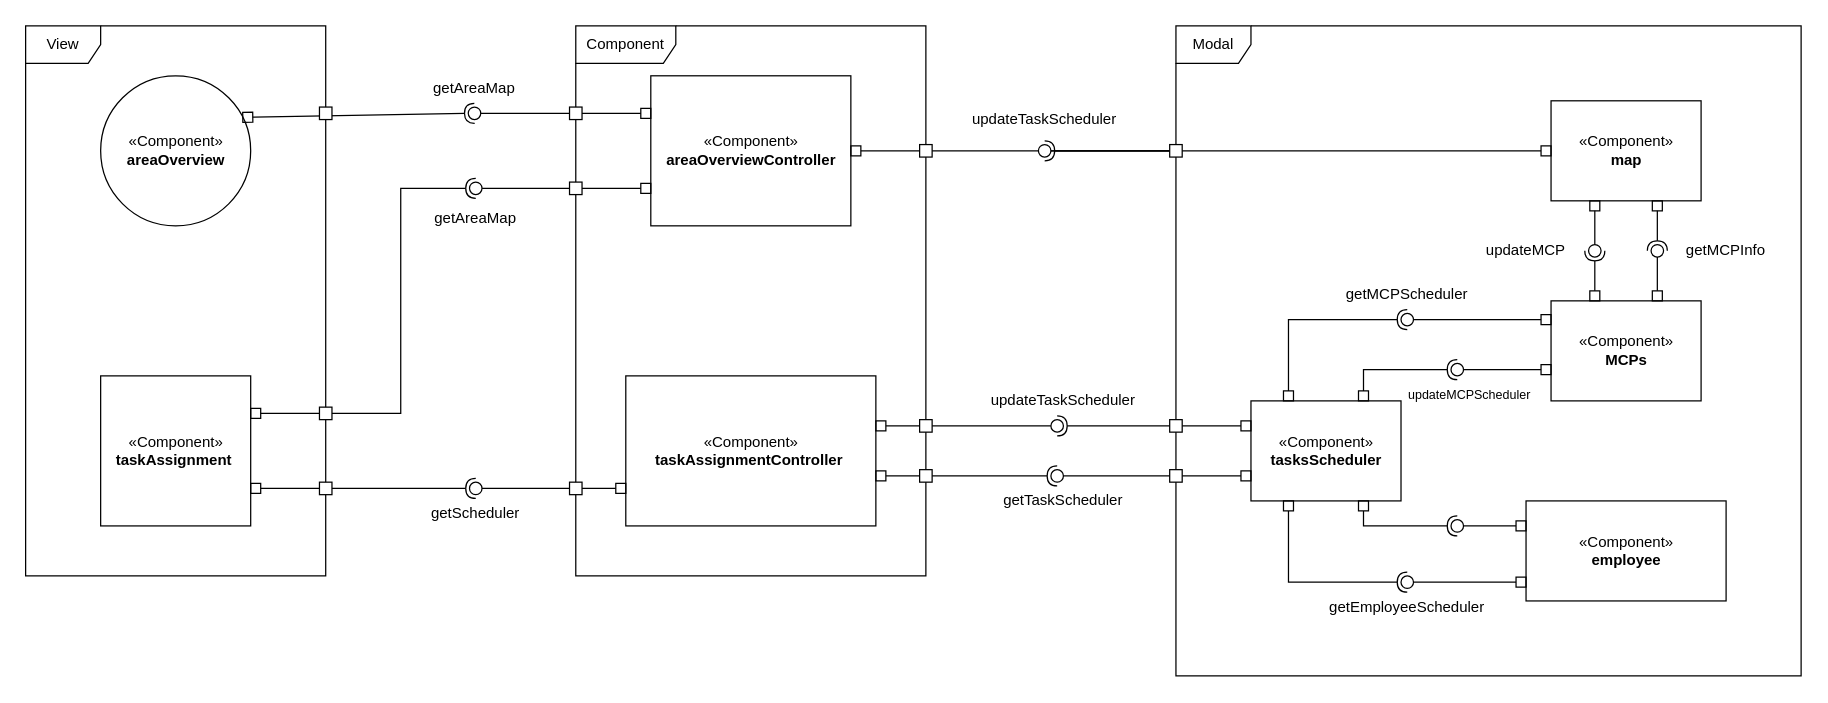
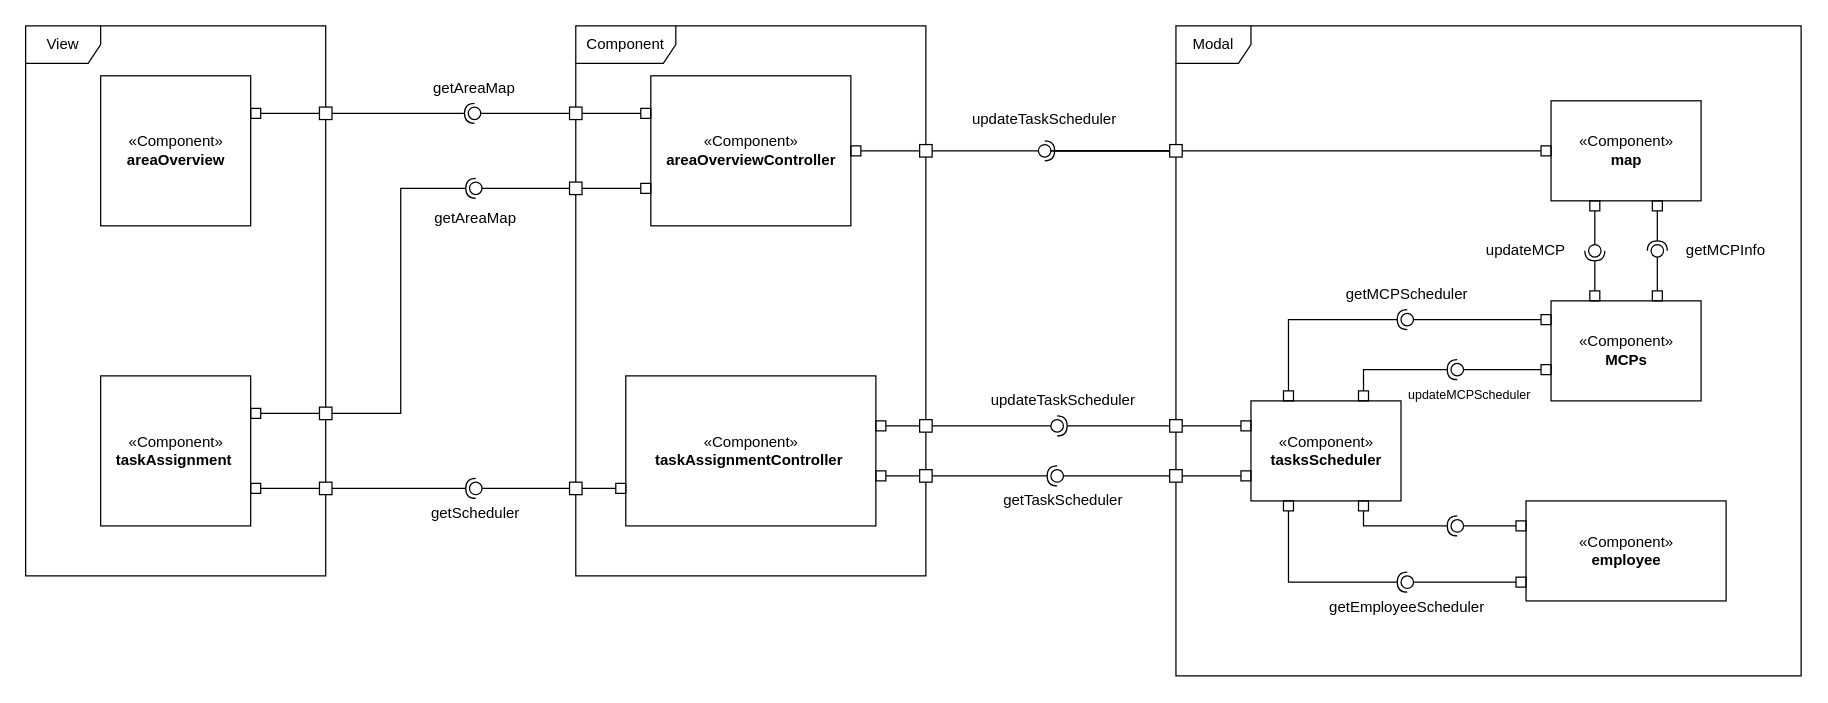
(176, 151) -> (176, 151)
